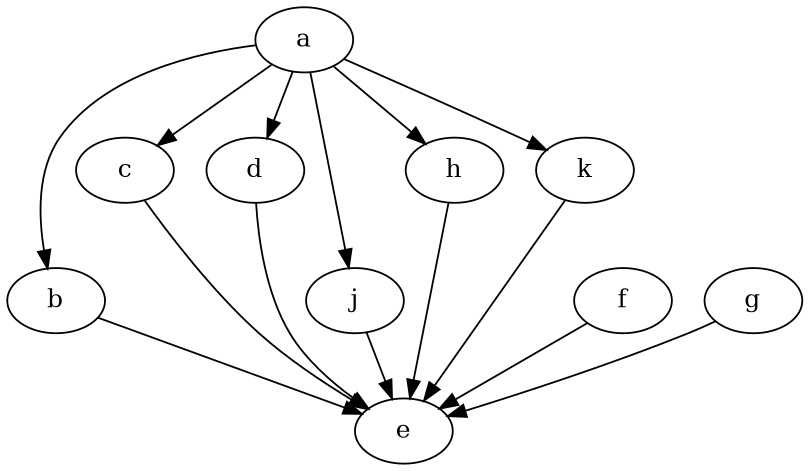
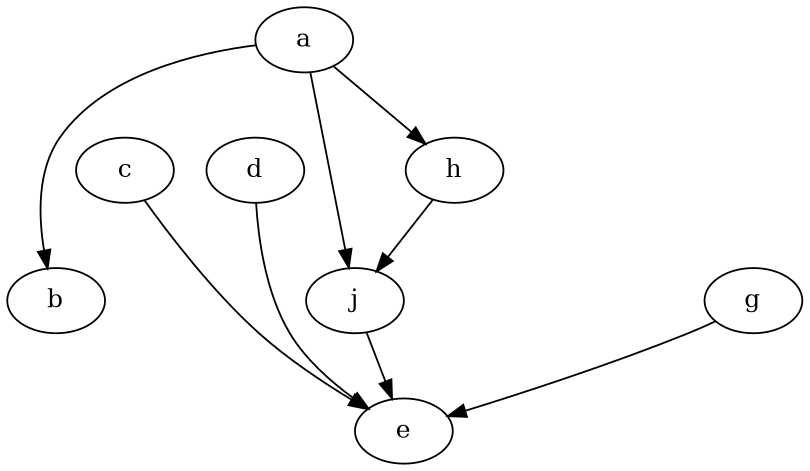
(283, 96) -> none
(222, 100) -> none
(585, 170) -> none
(431, 292) -> (410, 228)
(623, 301) -> none
(221, 363) -> none
